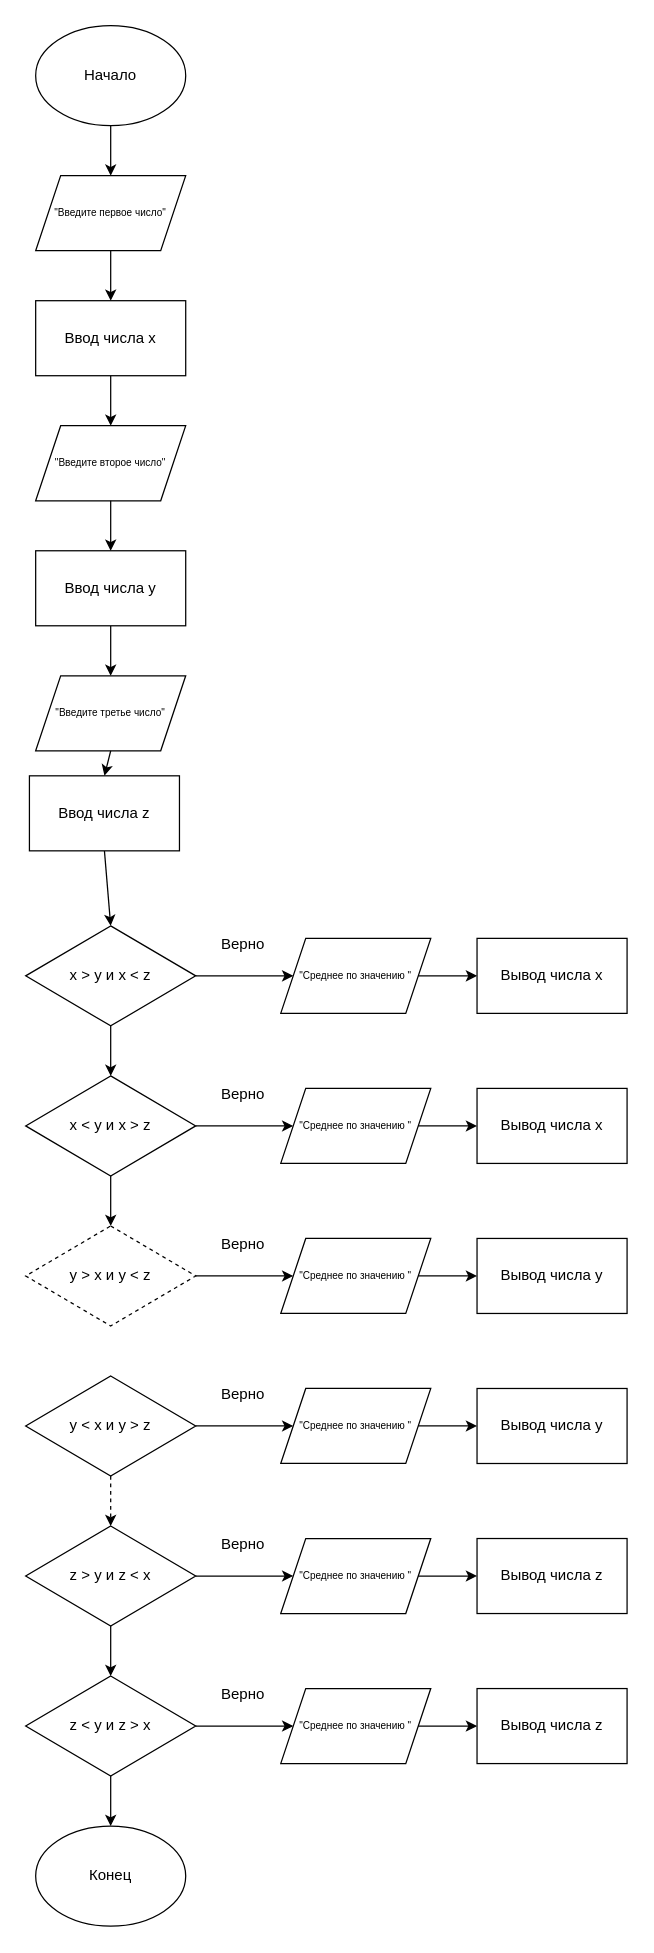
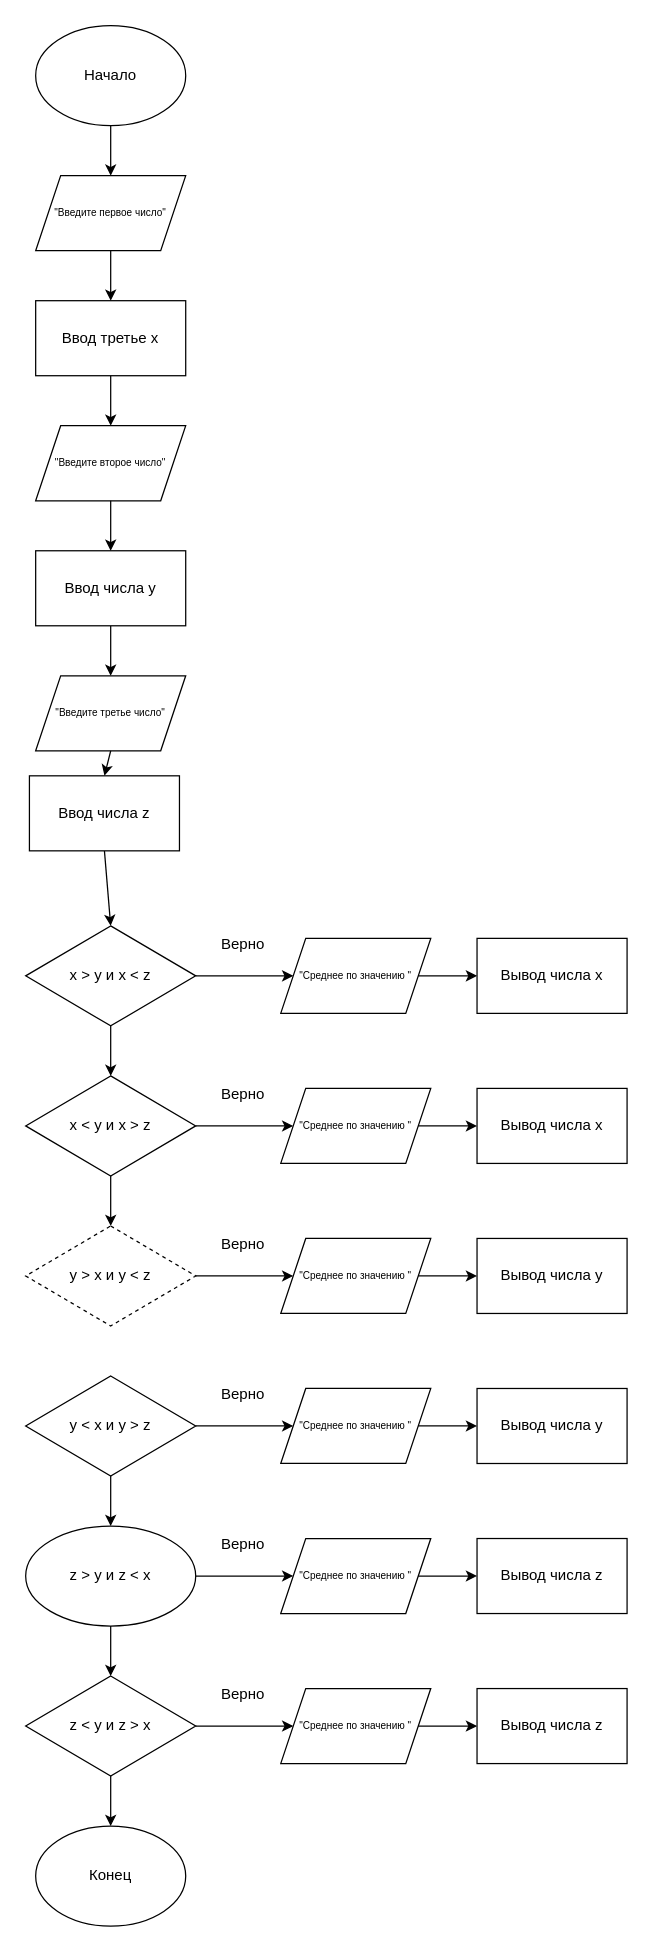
(111, 338) -> (111, 338)
(111, 1496) -> (111, 1496)
(111, 1576) -> (111, 1576)
